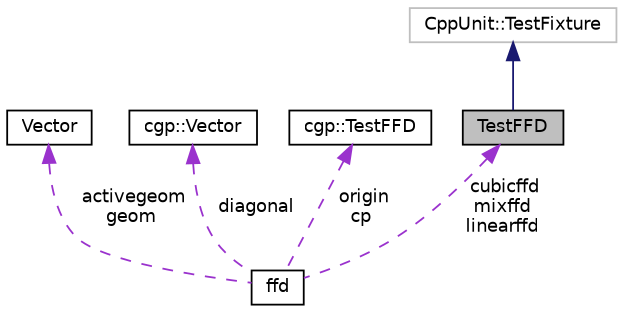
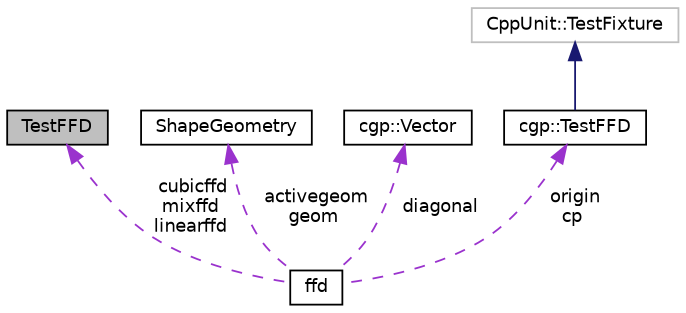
(513, 86) -> (575, 86)
(49, 128) -> (226, 128)
